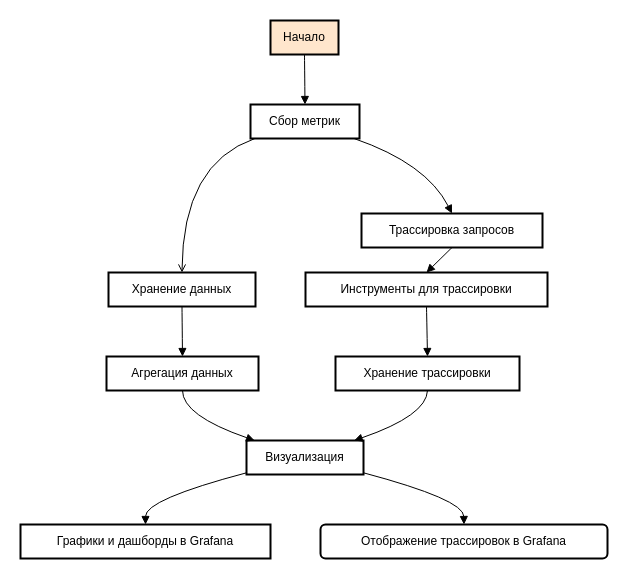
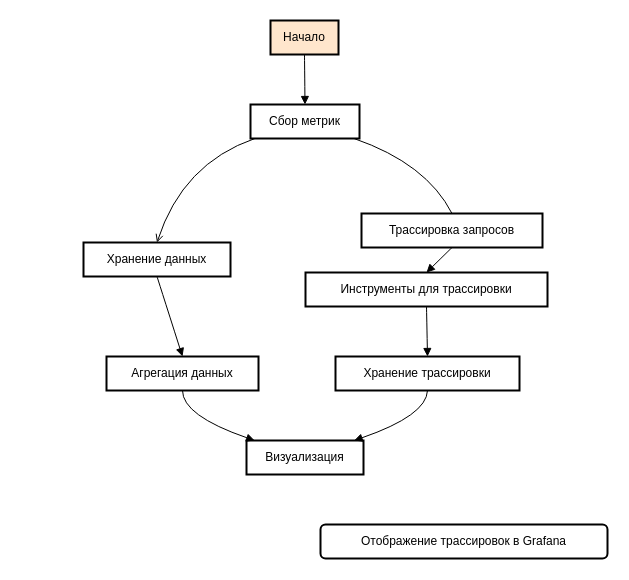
(424, 176) -> (426, 179)
(182, 290) -> (157, 260)
(416, 488) -> none
(193, 489) -> none
(146, 542) -> none
